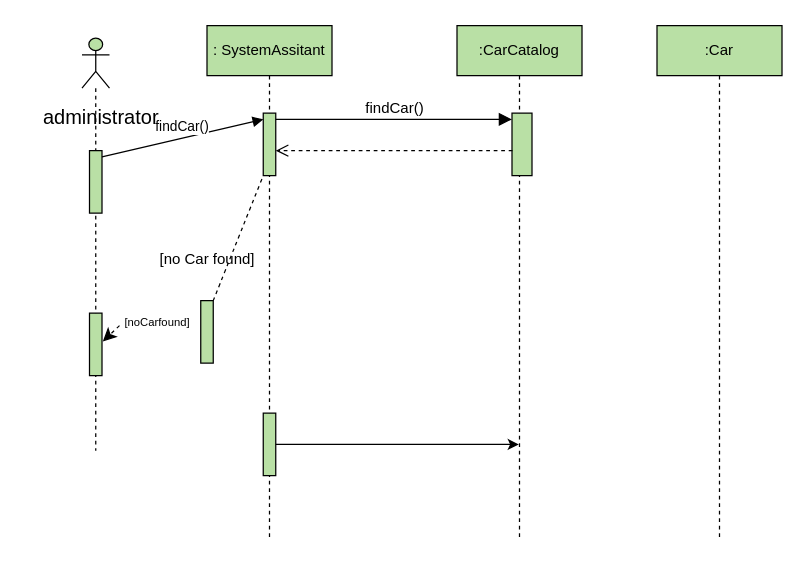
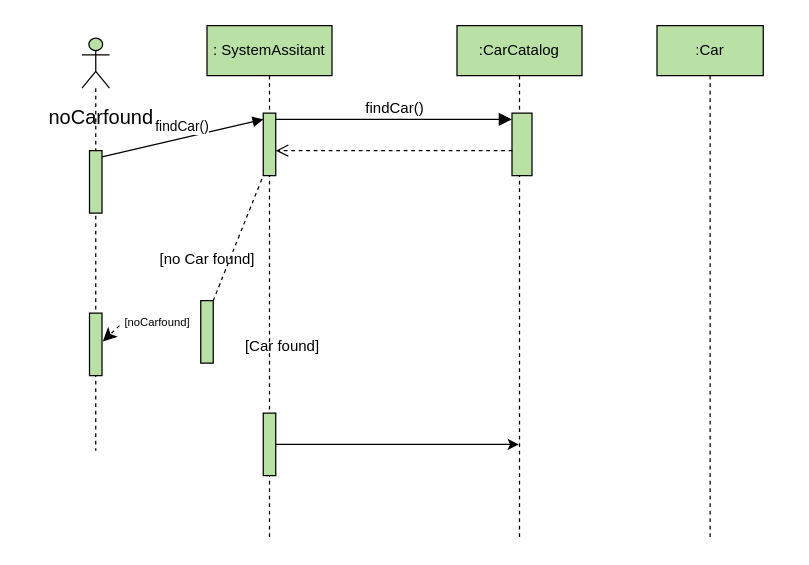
(101, 117) -> (101, 117)
(719, 282) -> (710, 282)
none -> (282, 344)
